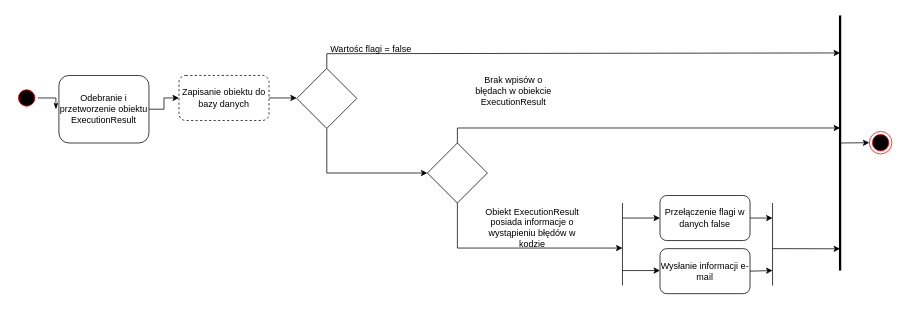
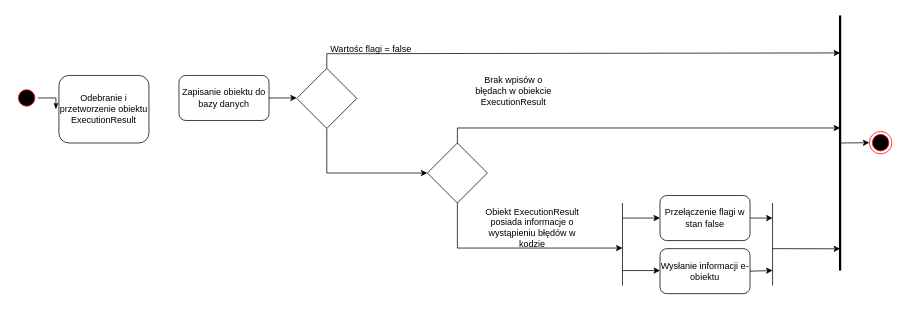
(224, 98) -> (224, 98)
(164, 106) -> none
(705, 218) -> (705, 218)
(705, 271) -> (705, 271)
